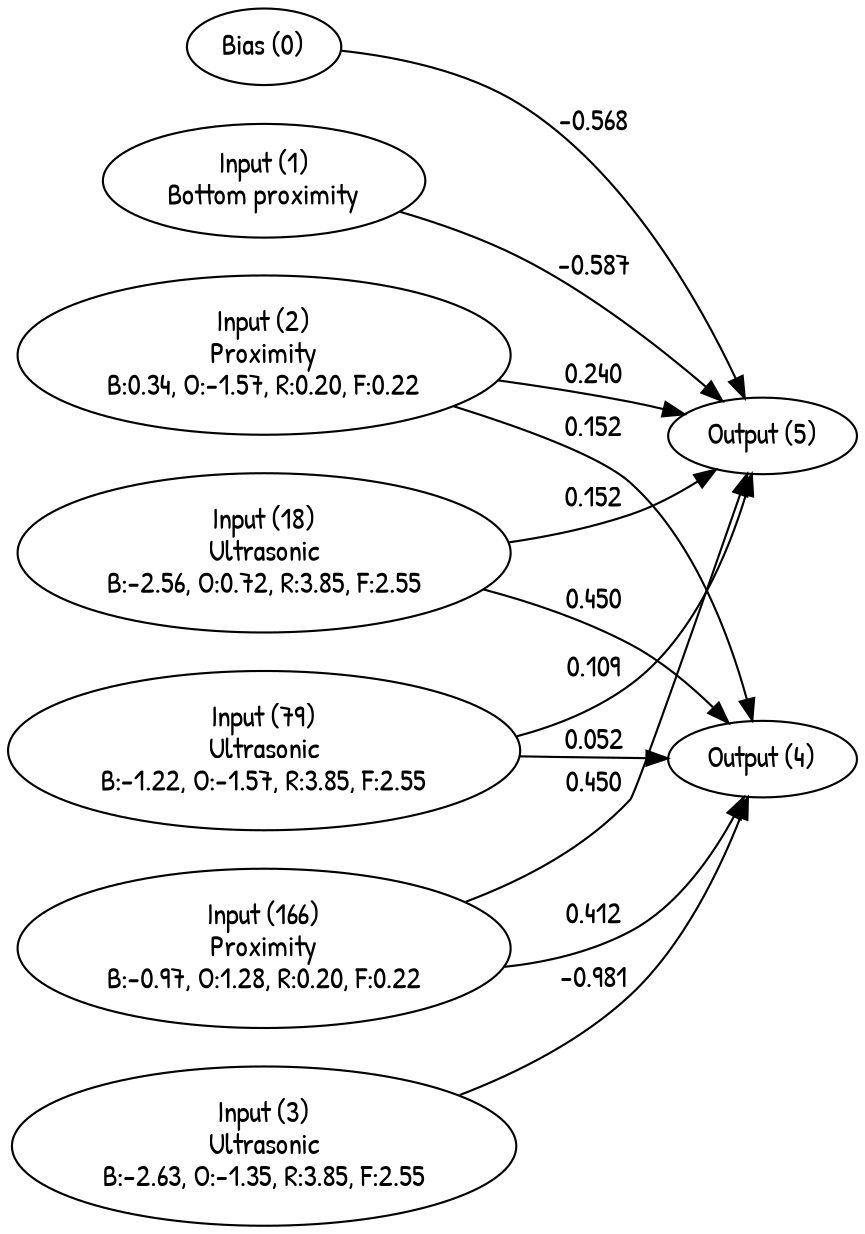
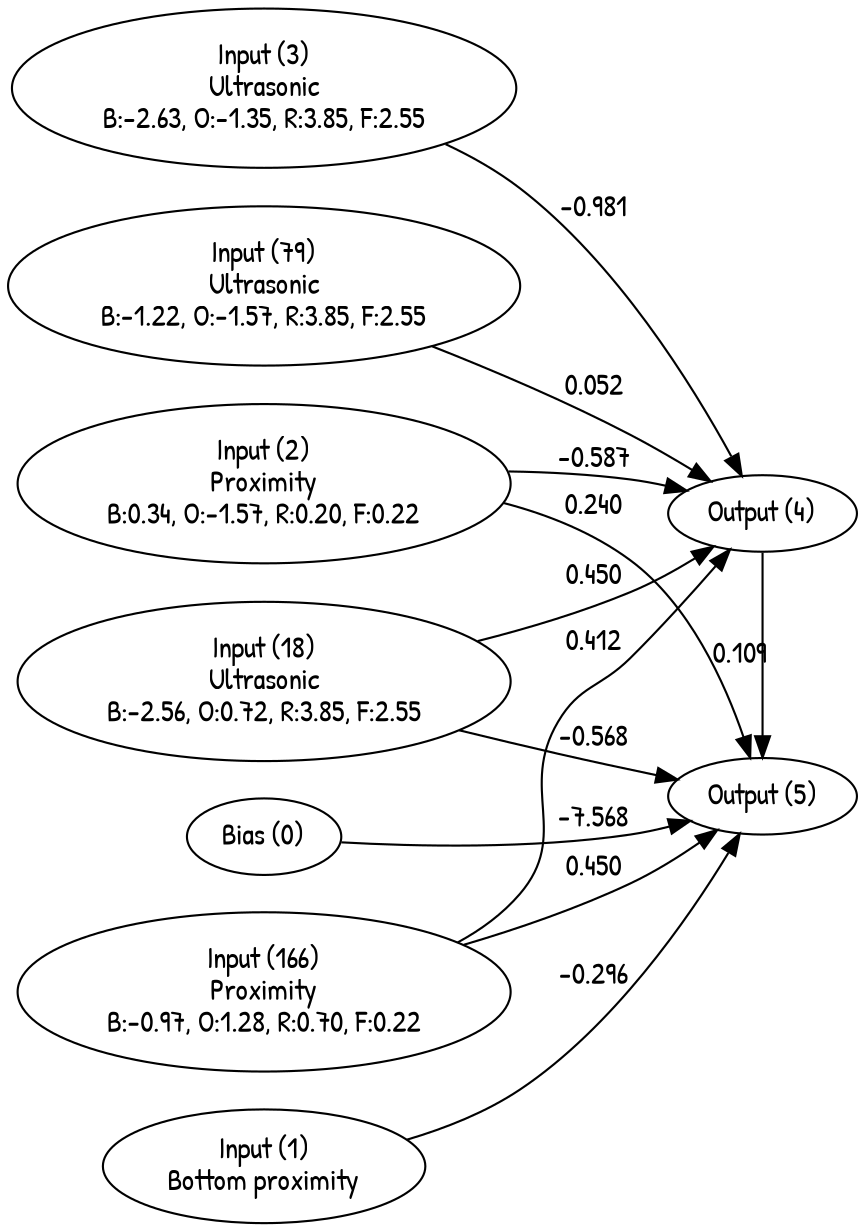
(594, 122) -> (594, 819)
(594, 267) -> (594, 976)
(594, 428) -> (594, 459)
(594, 499) -> (594, 738)
(667, 650) -> (763, 644)
(264, 948) -> (264, 992)
